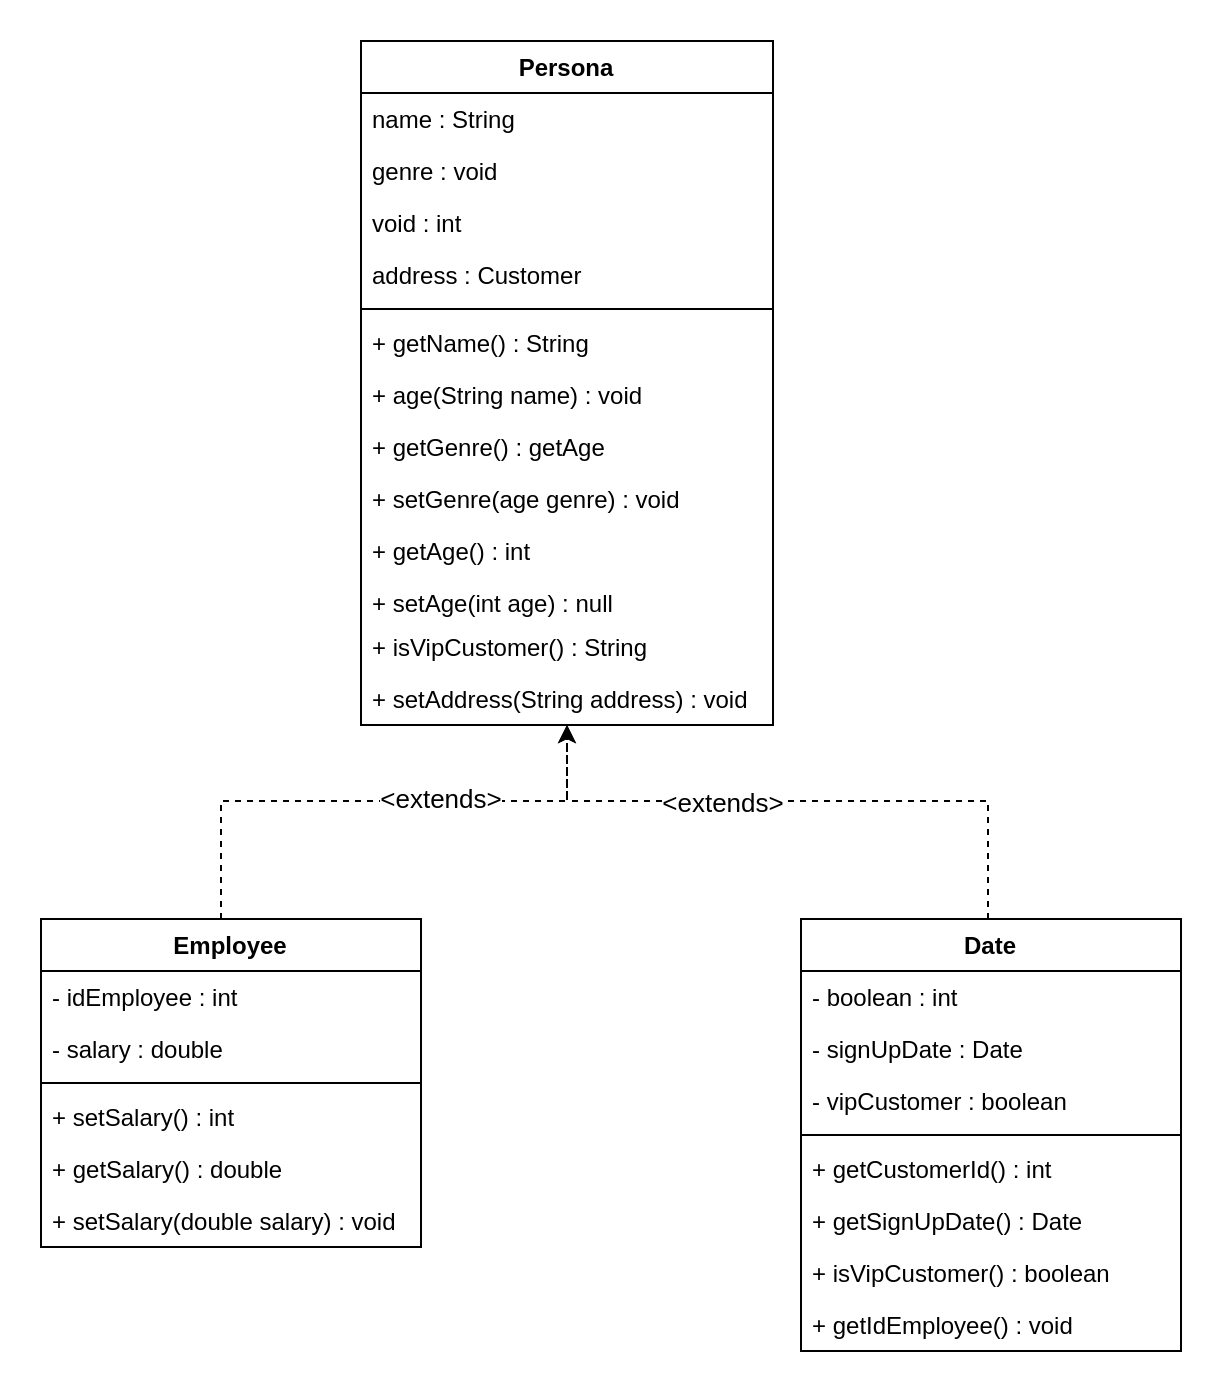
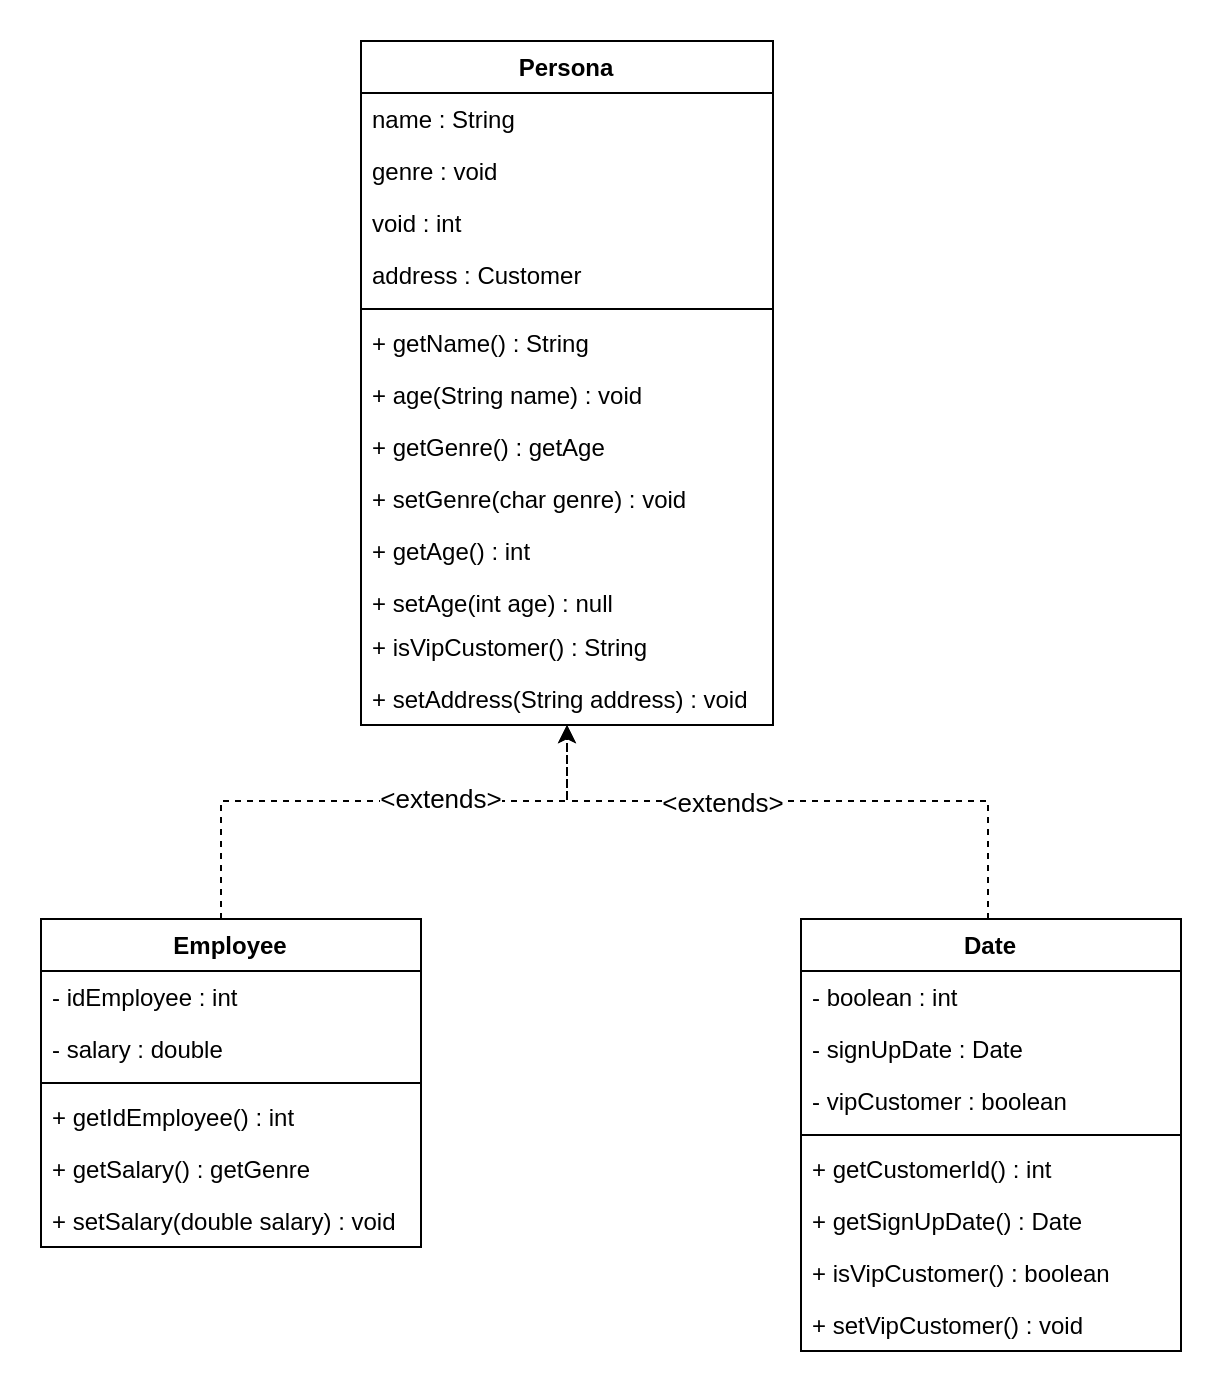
(541, 500) -> (548, 500)
(161, 1118) -> (188, 1118)
(181, 1170) -> (198, 1170)
(955, 1326) -> (961, 1326)
